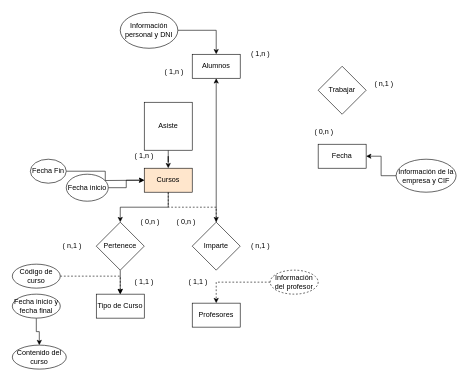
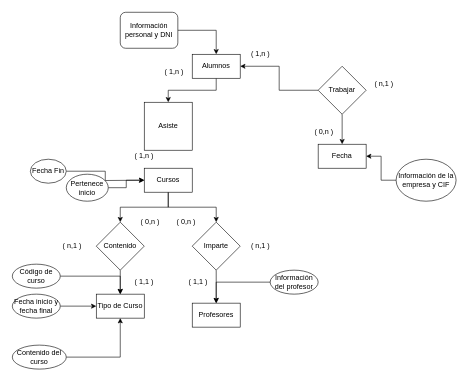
(149, 30) -> (149, 30)
none -> (279, 66)
none -> (168, 92)
none -> (342, 138)
(216, 149) -> (216, 275)
(168, 159) -> none
(426, 176) -> (426, 180)
(168, 180) -> (168, 180)
(87, 188) -> (87, 188)
(192, 207) -> (192, 207)
(120, 246) -> (120, 246)
(89, 276) -> (89, 276)
(244, 282) -> (244, 282)
(294, 282) -> (294, 282)
none -> (120, 323)
(39, 333) -> (90, 306)
